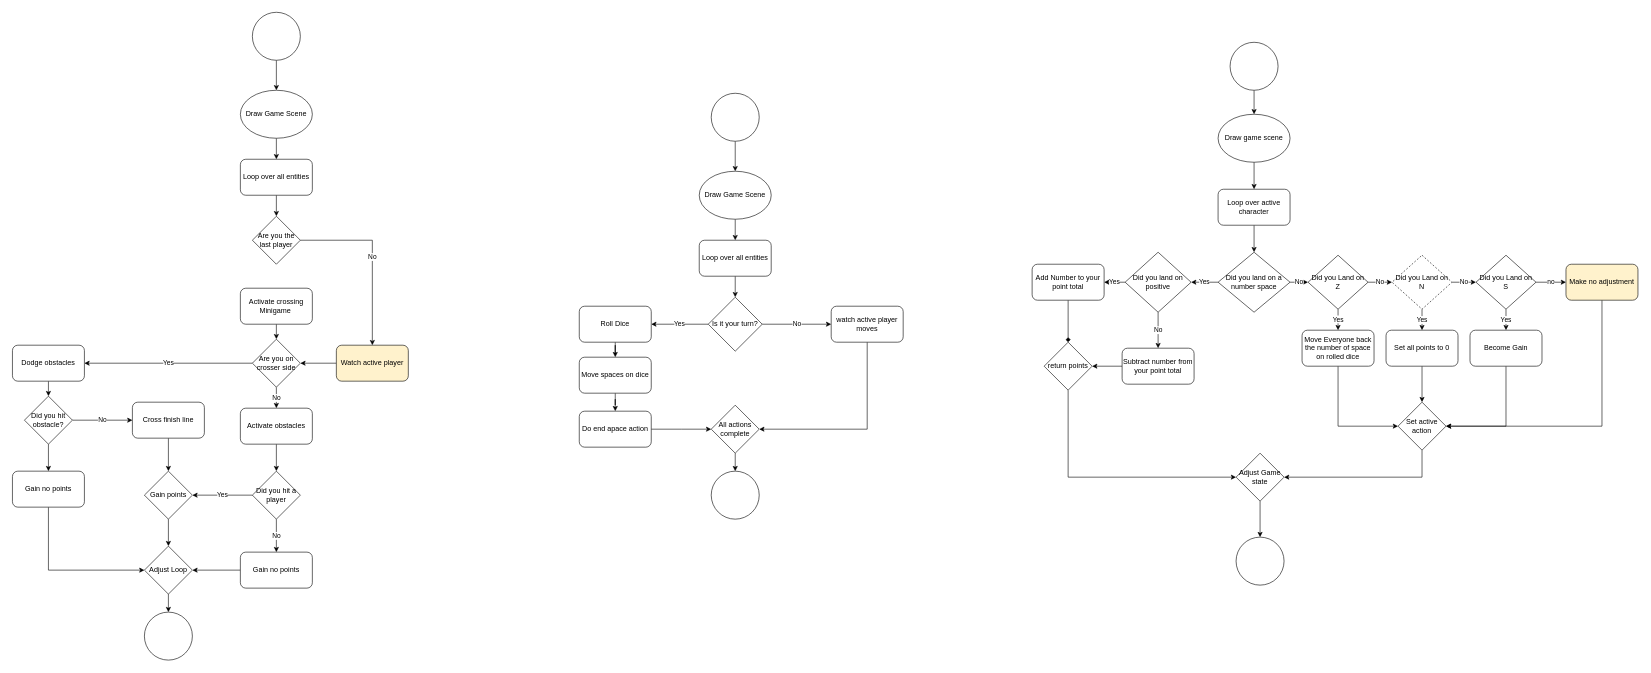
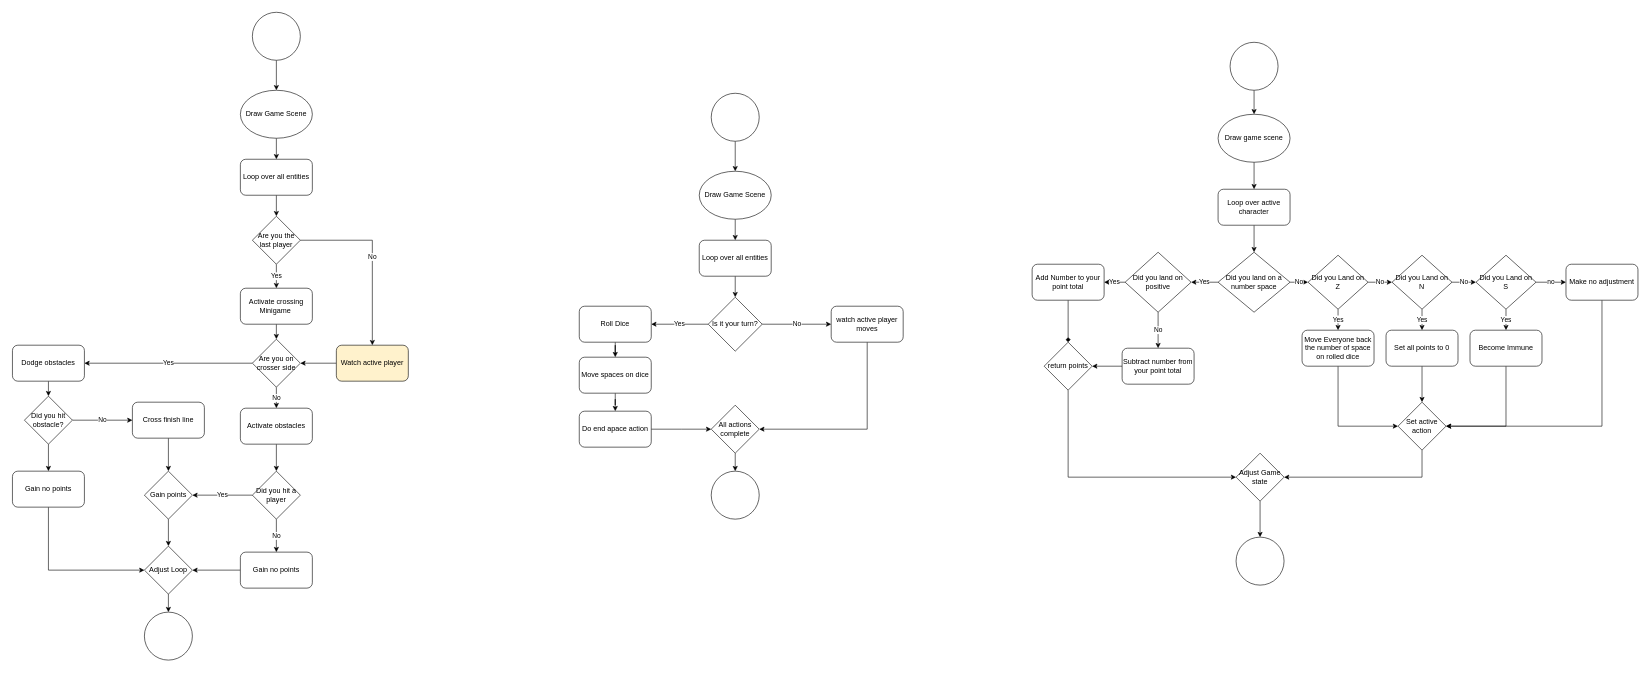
none -> (276, 274)
(1422, 282) -> (1422, 282)
(1602, 282) -> (1602, 282)
(1506, 348) -> (1506, 348)
